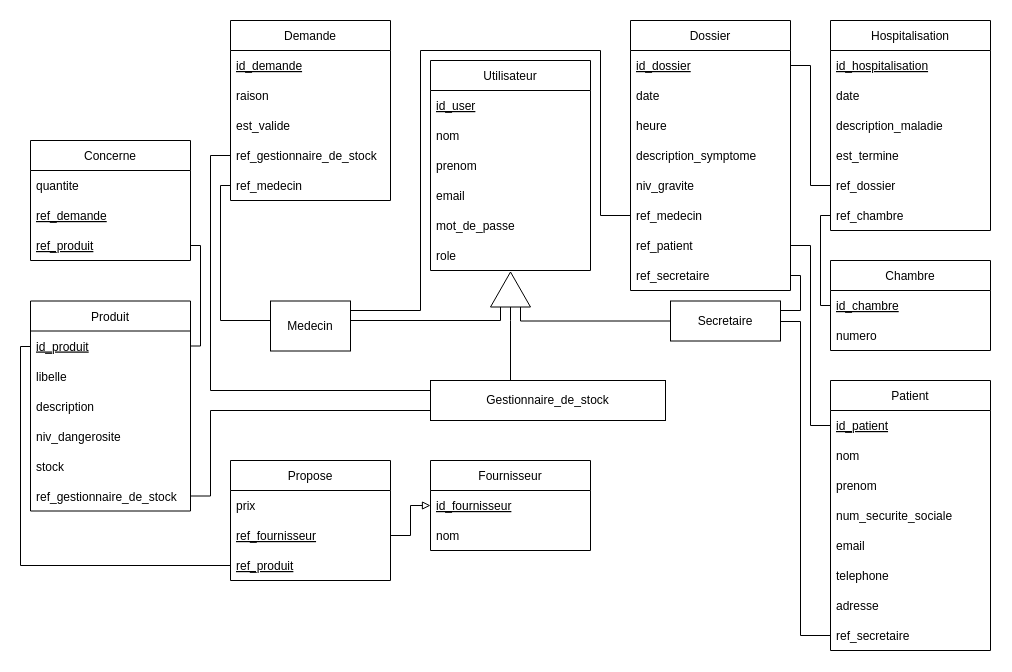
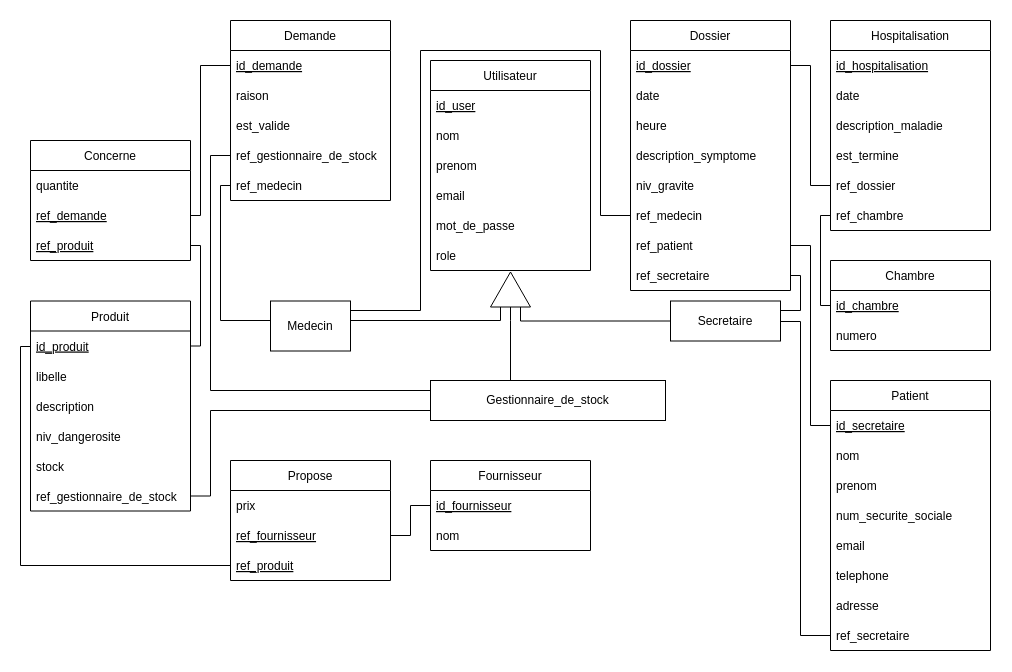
none -> (201, 132)
(866, 426) -> (877, 426)
(421, 506) -> (424, 506)
